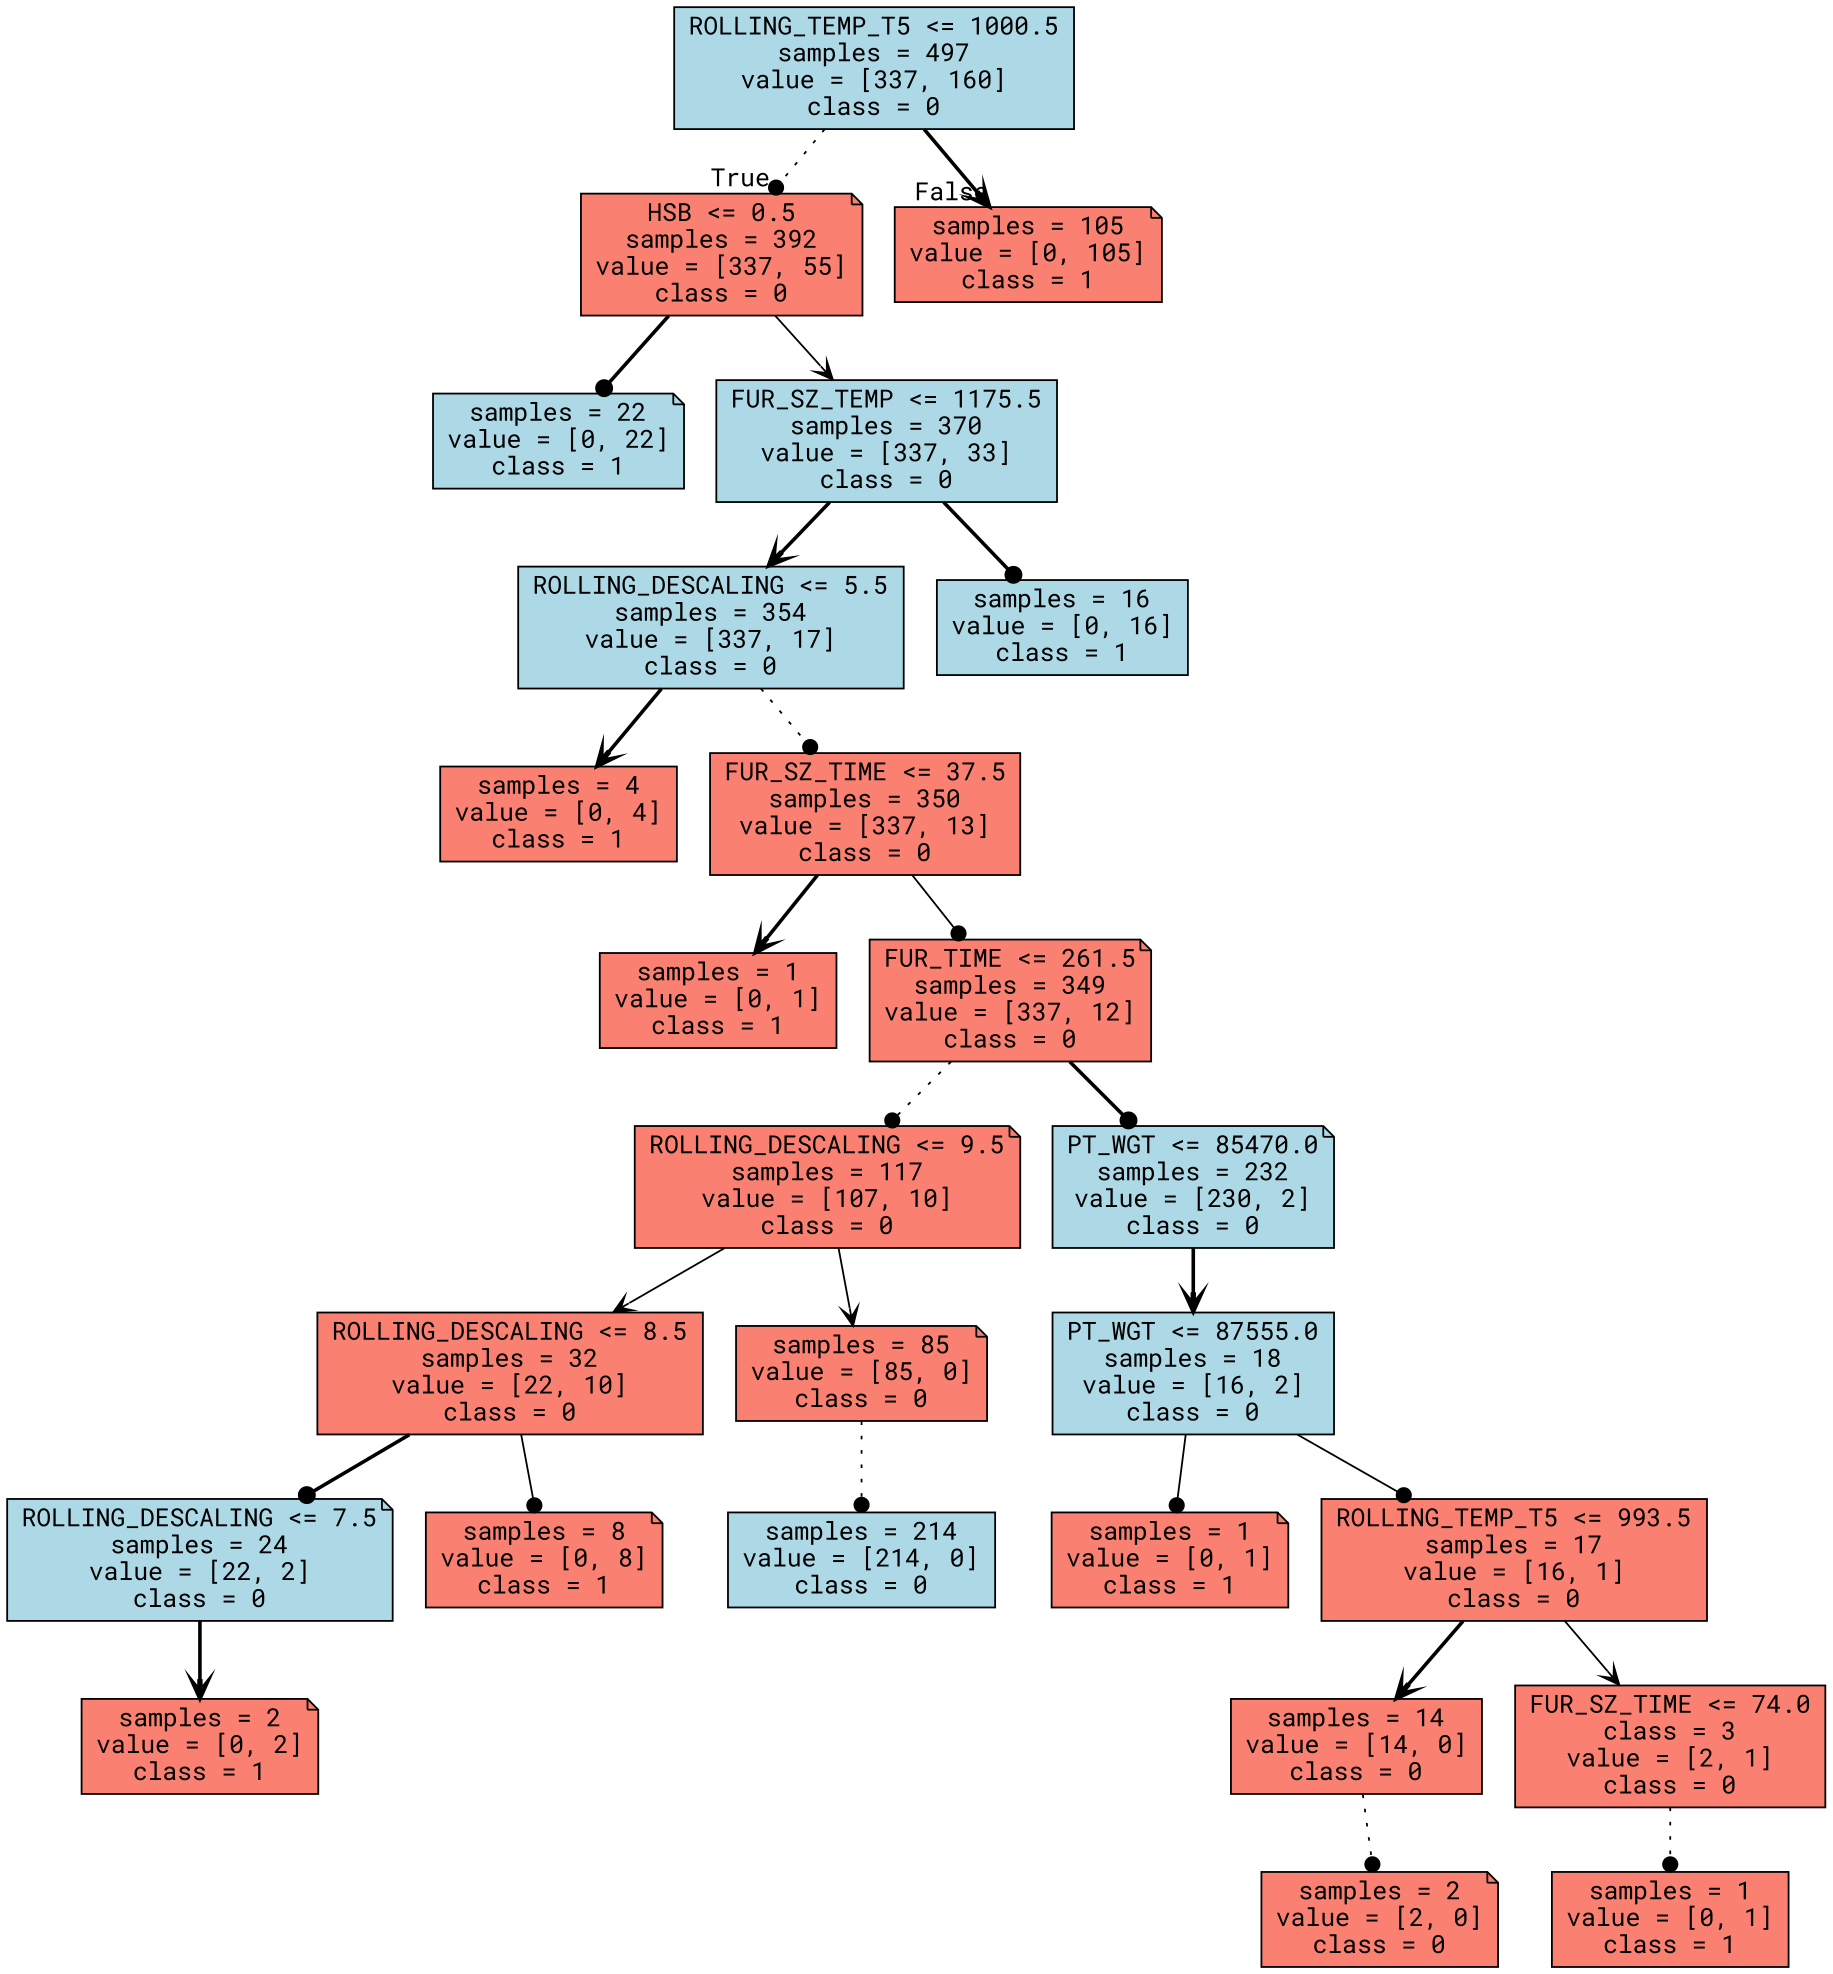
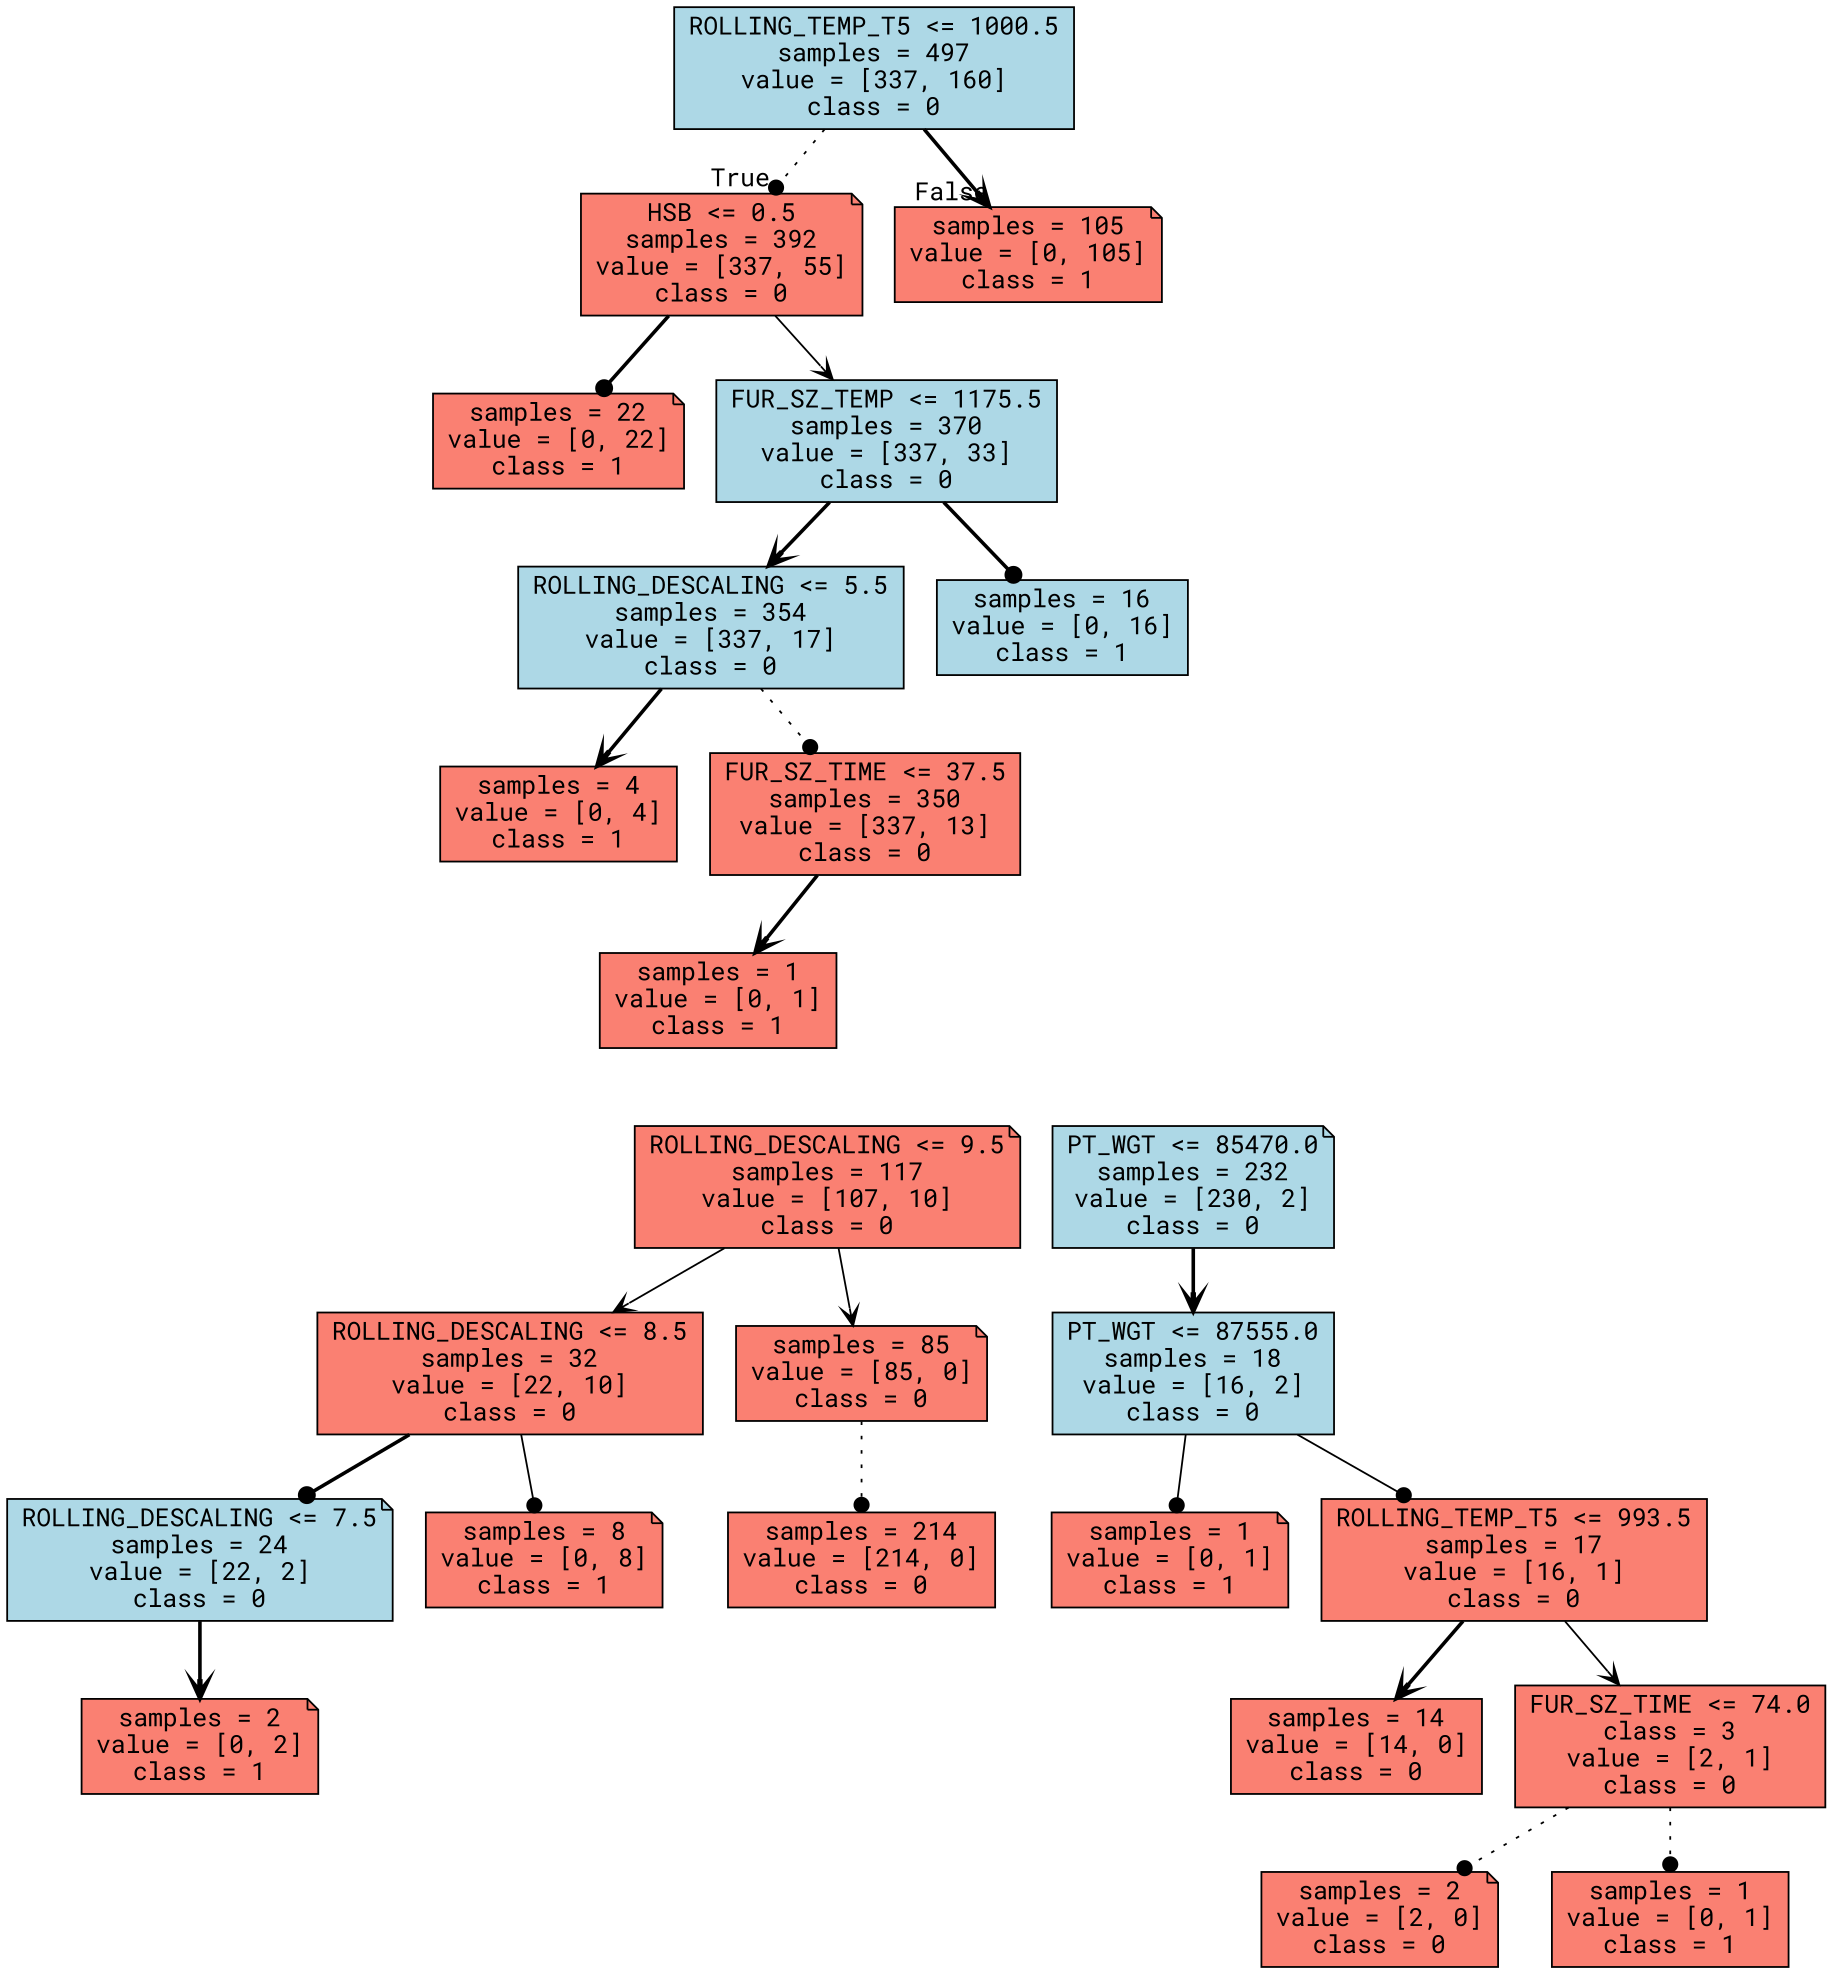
(559, 441) -> (559, 441)
(1010, 1001) -> none
(862, 1560) -> (862, 1560)
(1367, 1826) -> (1520, 1836)
